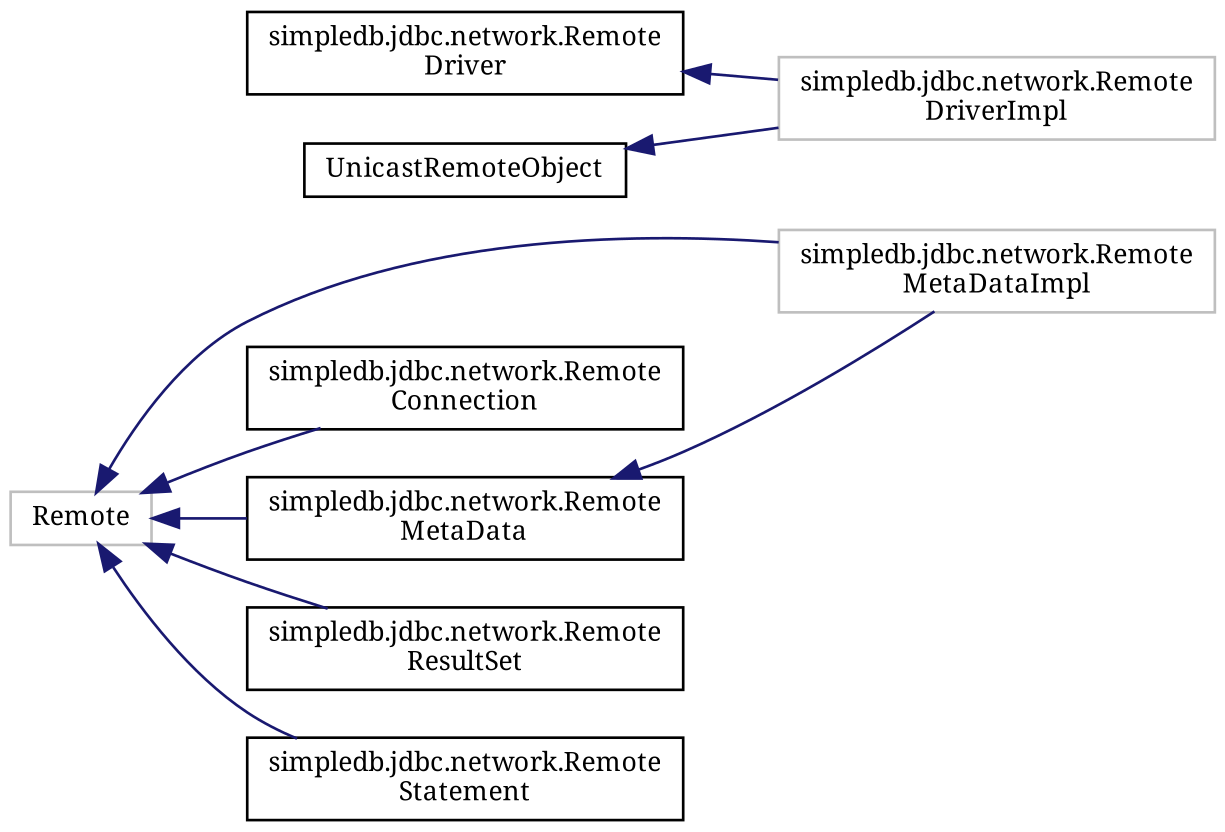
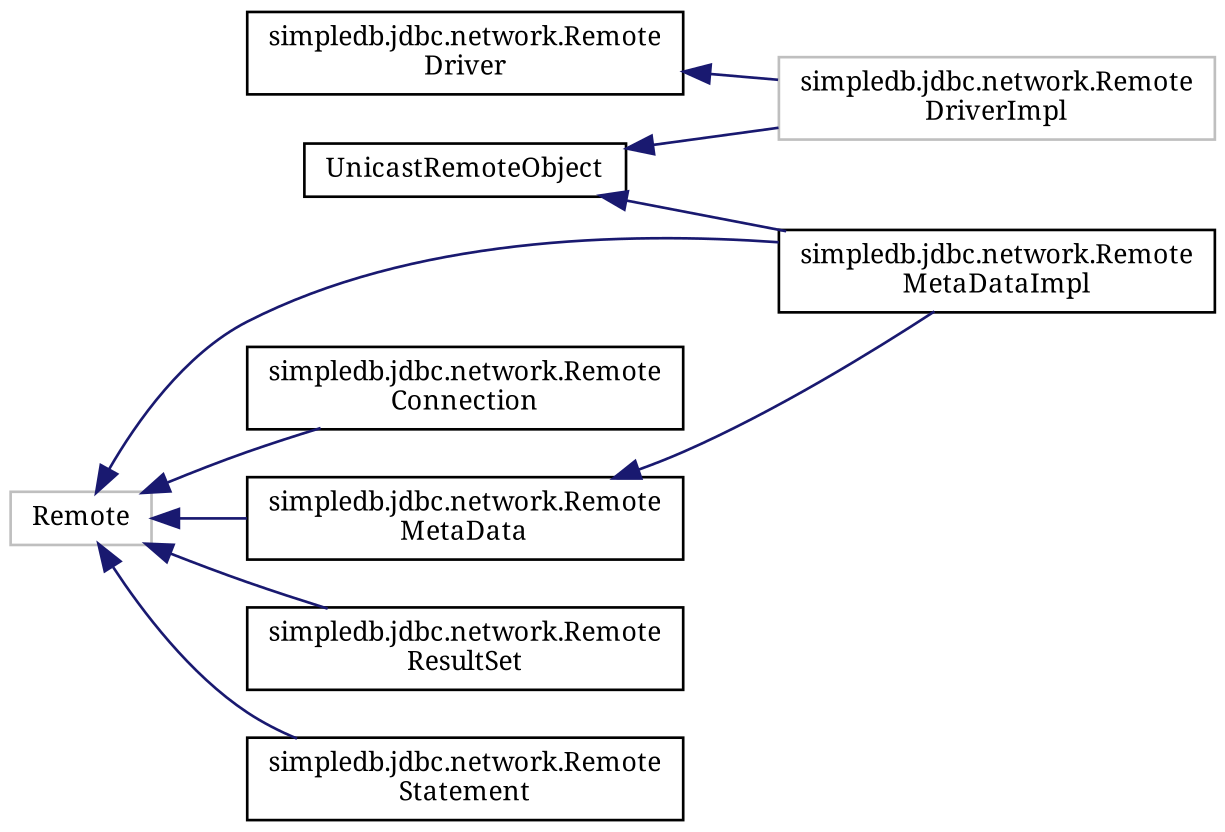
none -> (706, 216)
(997, 271) -> (997, 271)
